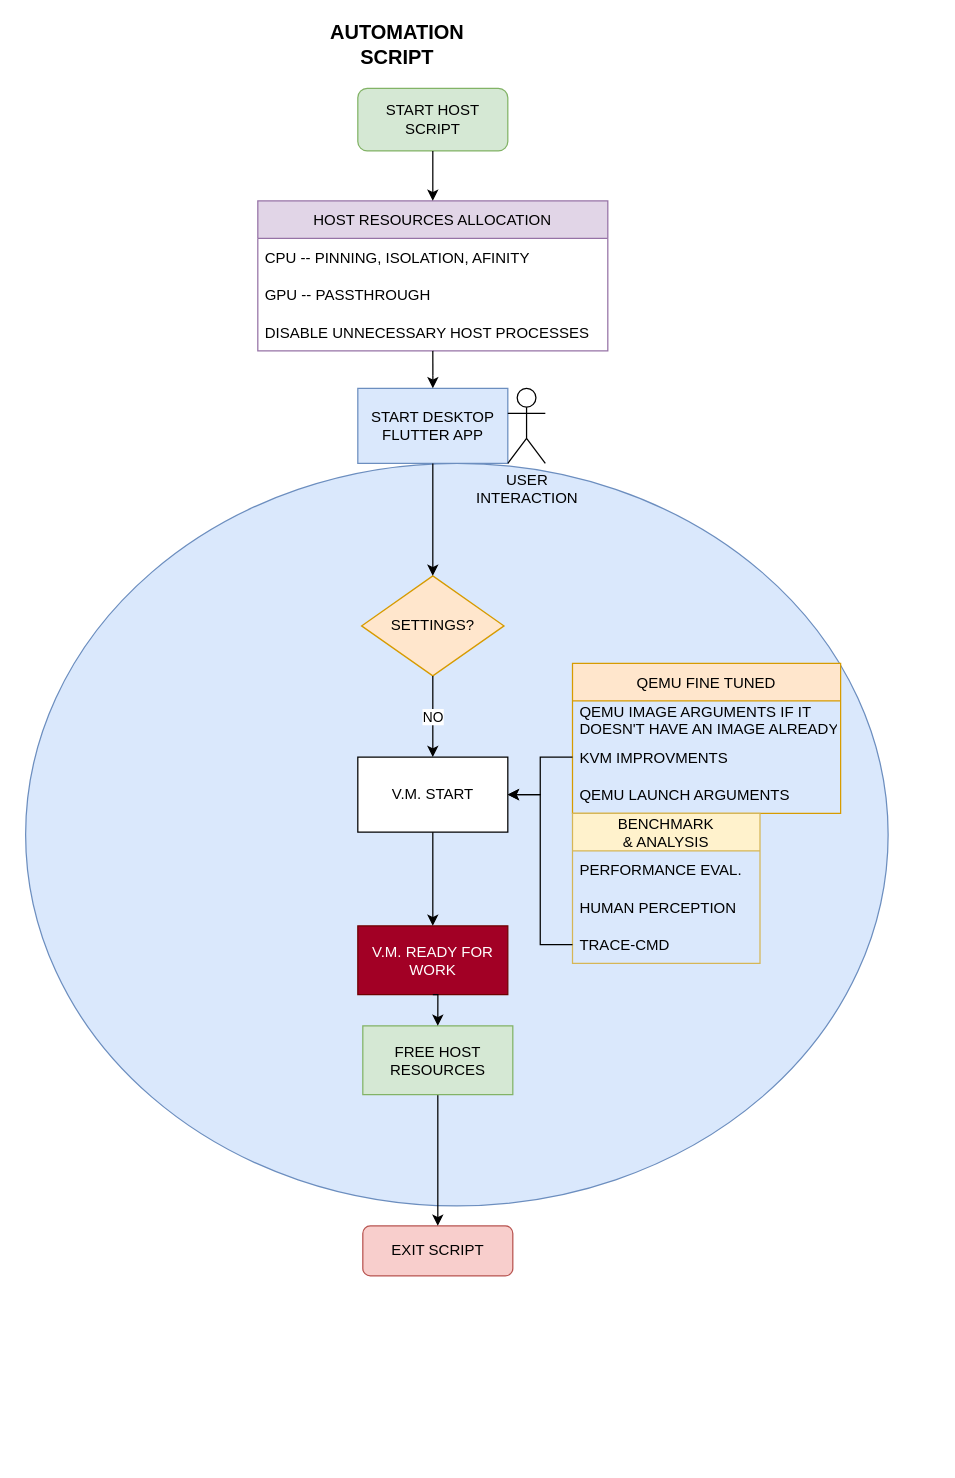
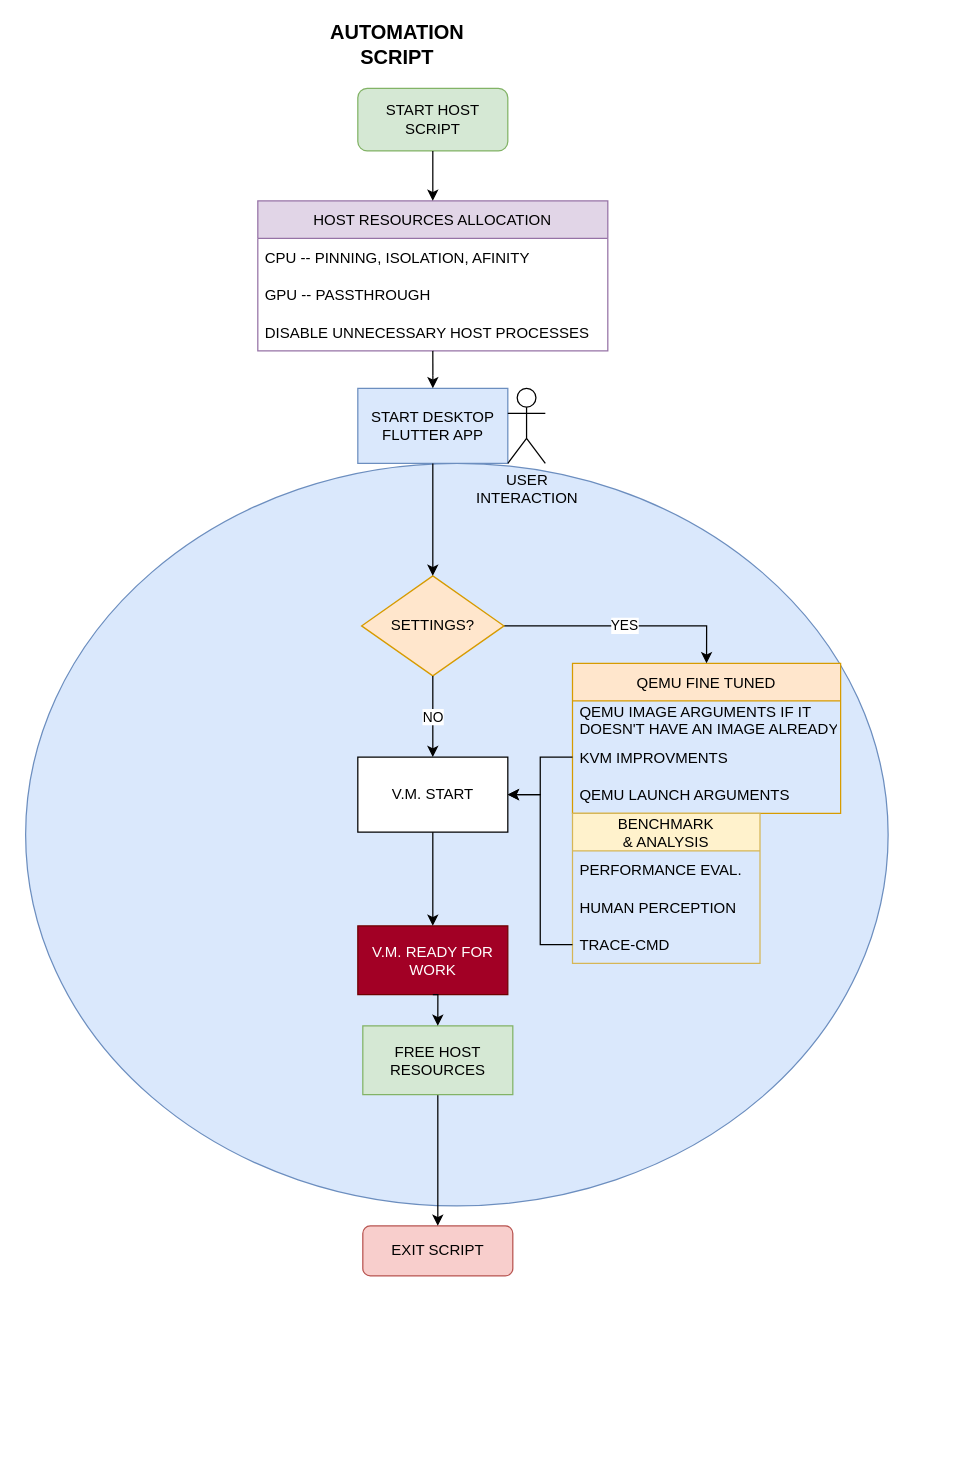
none -> (619, 626)
